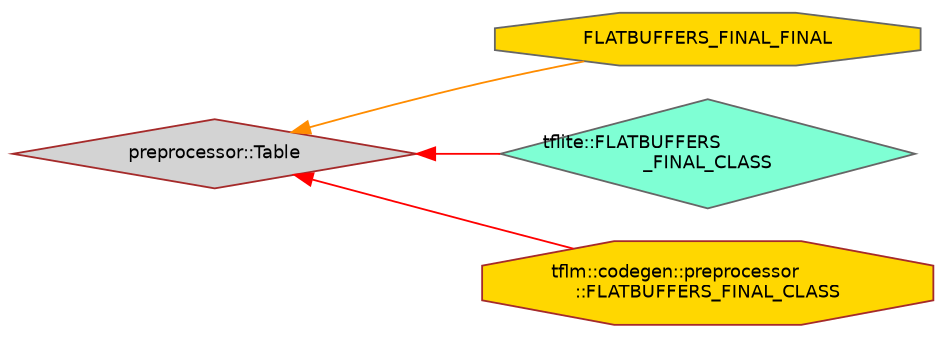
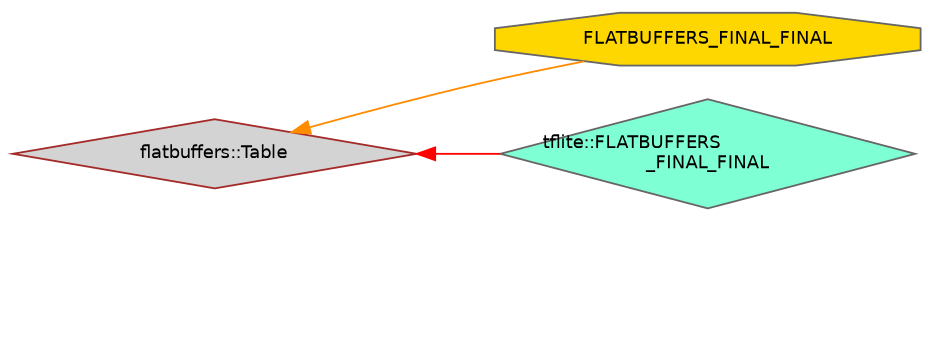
(215, 154) -> (215, 154)
(708, 154) -> (708, 154)
(708, 283) -> none
